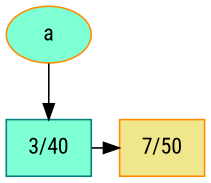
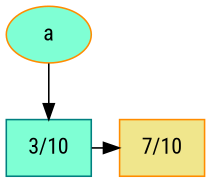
(49, 148) -> (49, 148)
(162, 148) -> (162, 148)
